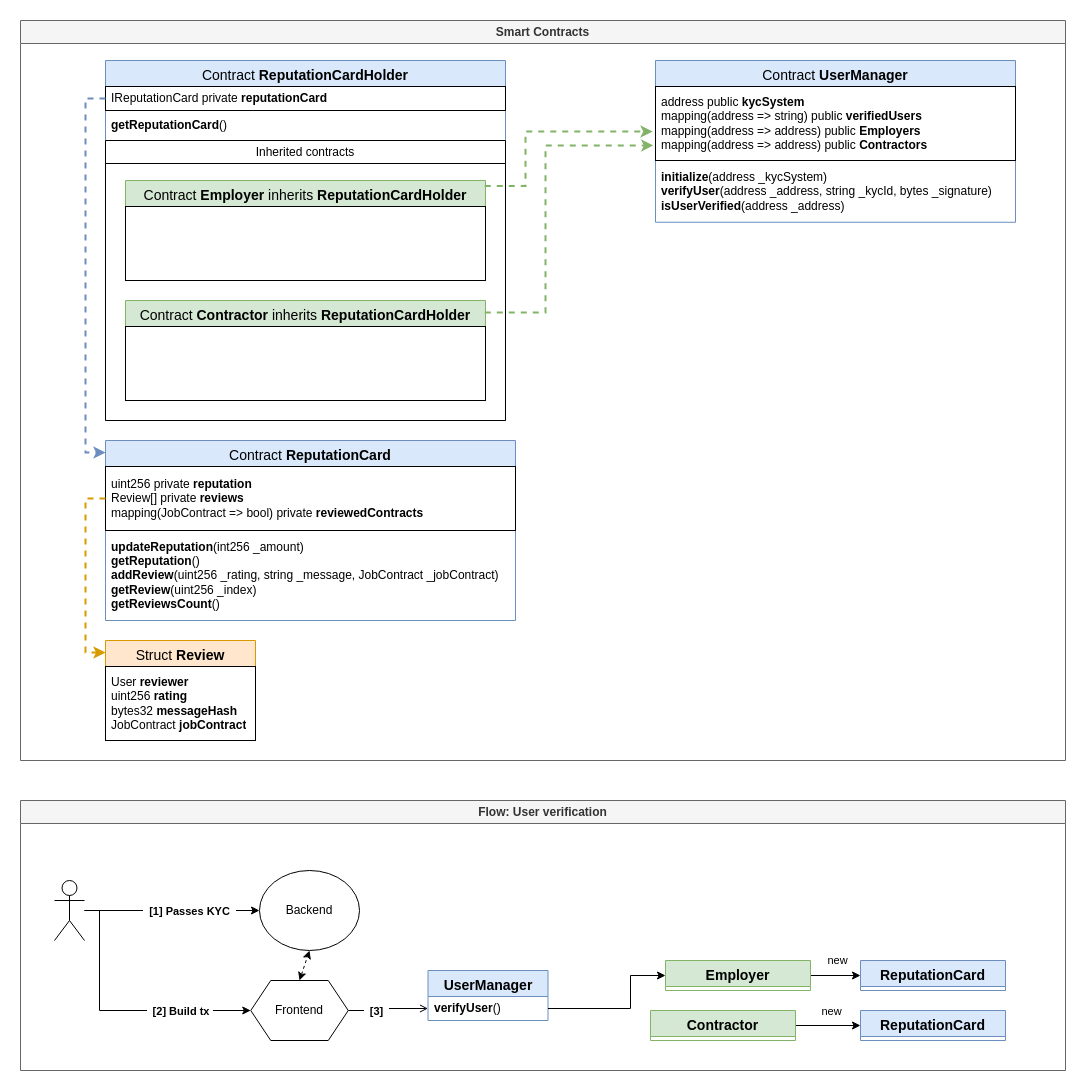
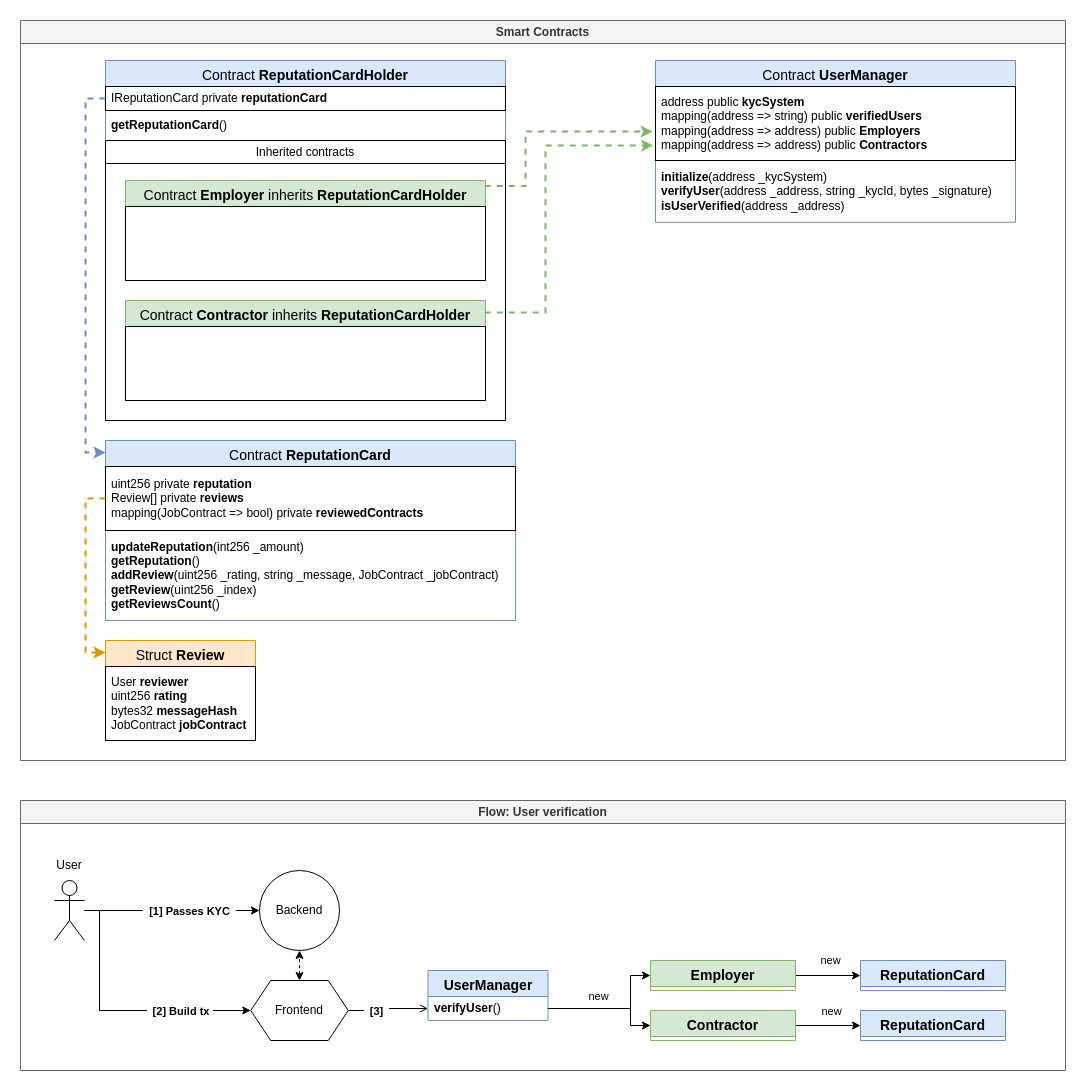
none -> (70, 866)
(310, 911) -> (300, 911)
(738, 976) -> (723, 976)
none -> (631, 1024)
